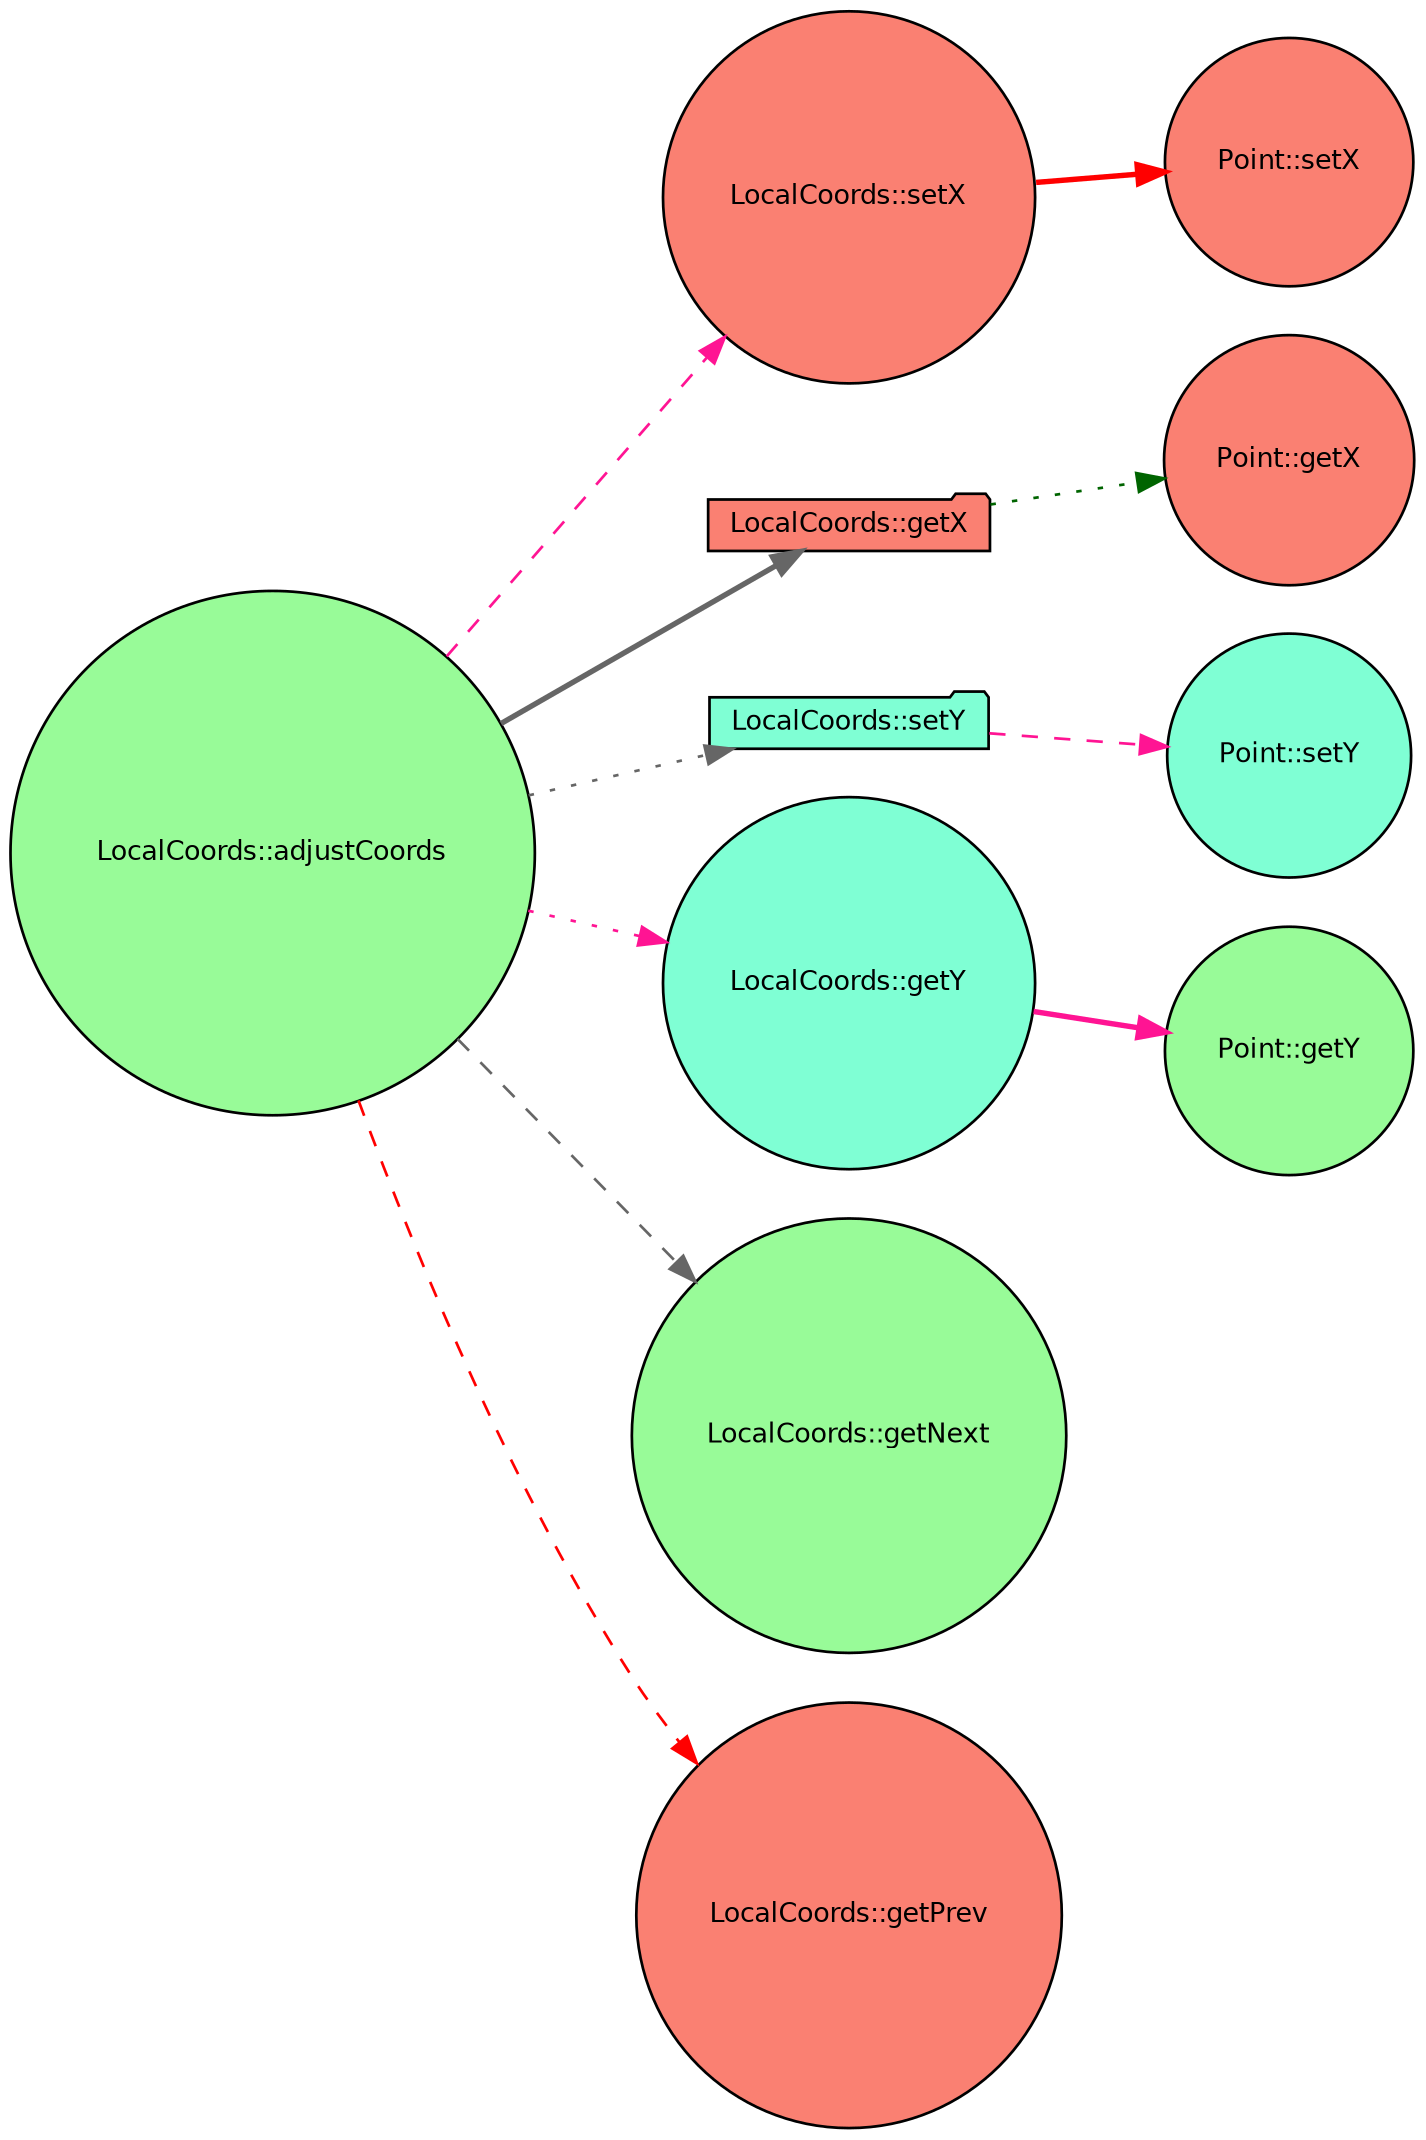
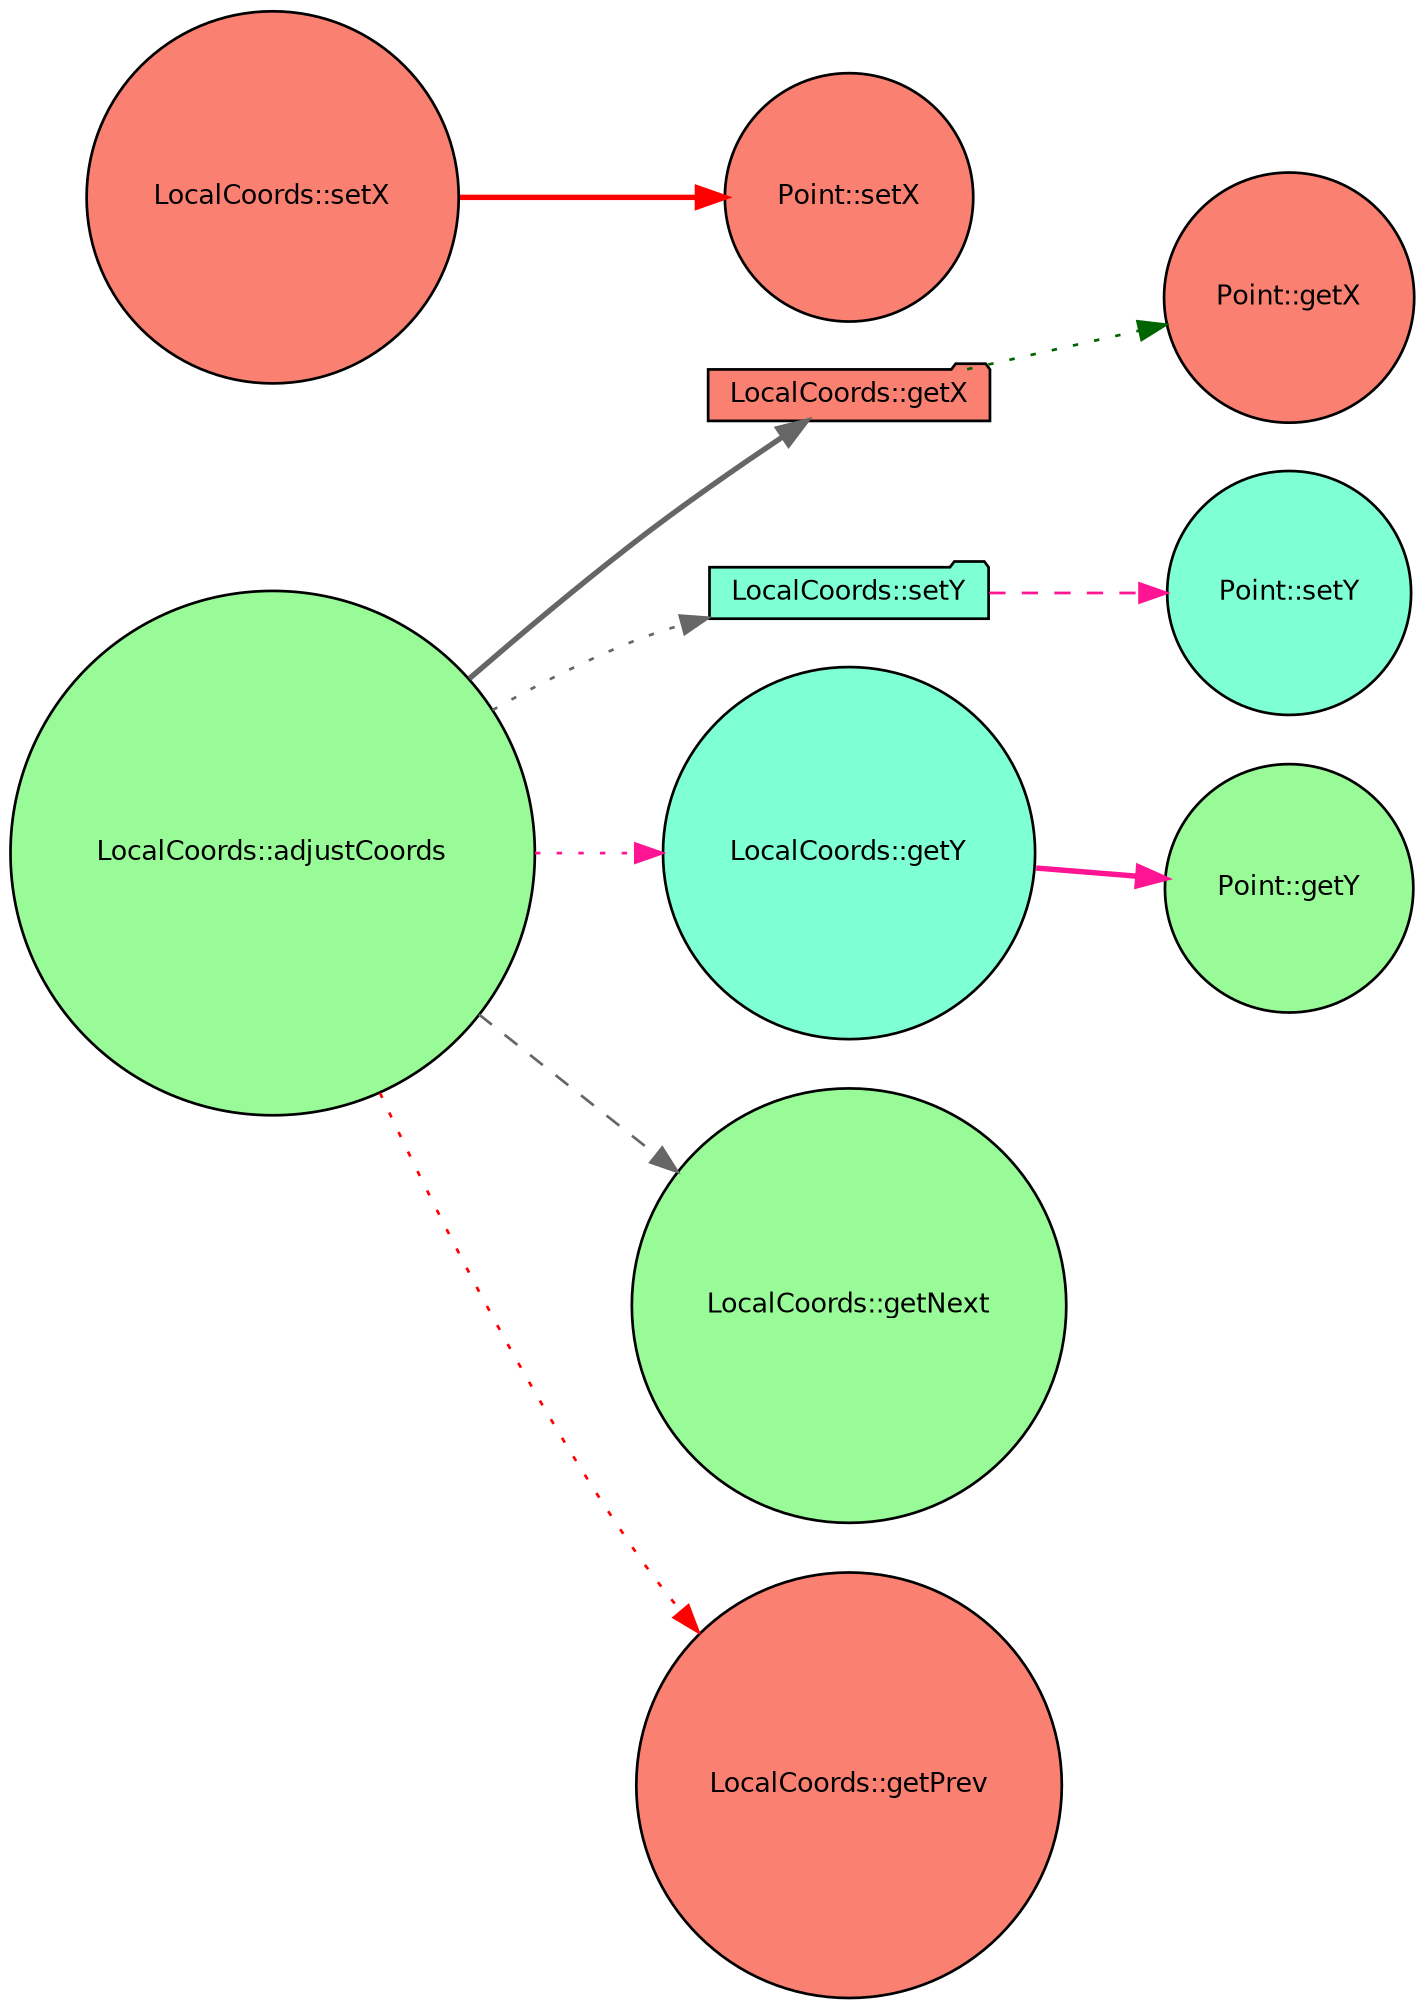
(577, 507) -> none
(498, 1432) -> (517, 1360)
